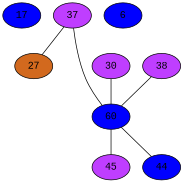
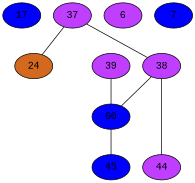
(123, 15) -> (123, 15)
none -> (174, 15)
(34, 66) -> (34, 66)
(111, 66) -> (111, 66)
(82, 69) -> (117, 41)
(136, 142) -> (162, 117)
(111, 167) -> (111, 167)
(162, 167) -> (162, 167)
